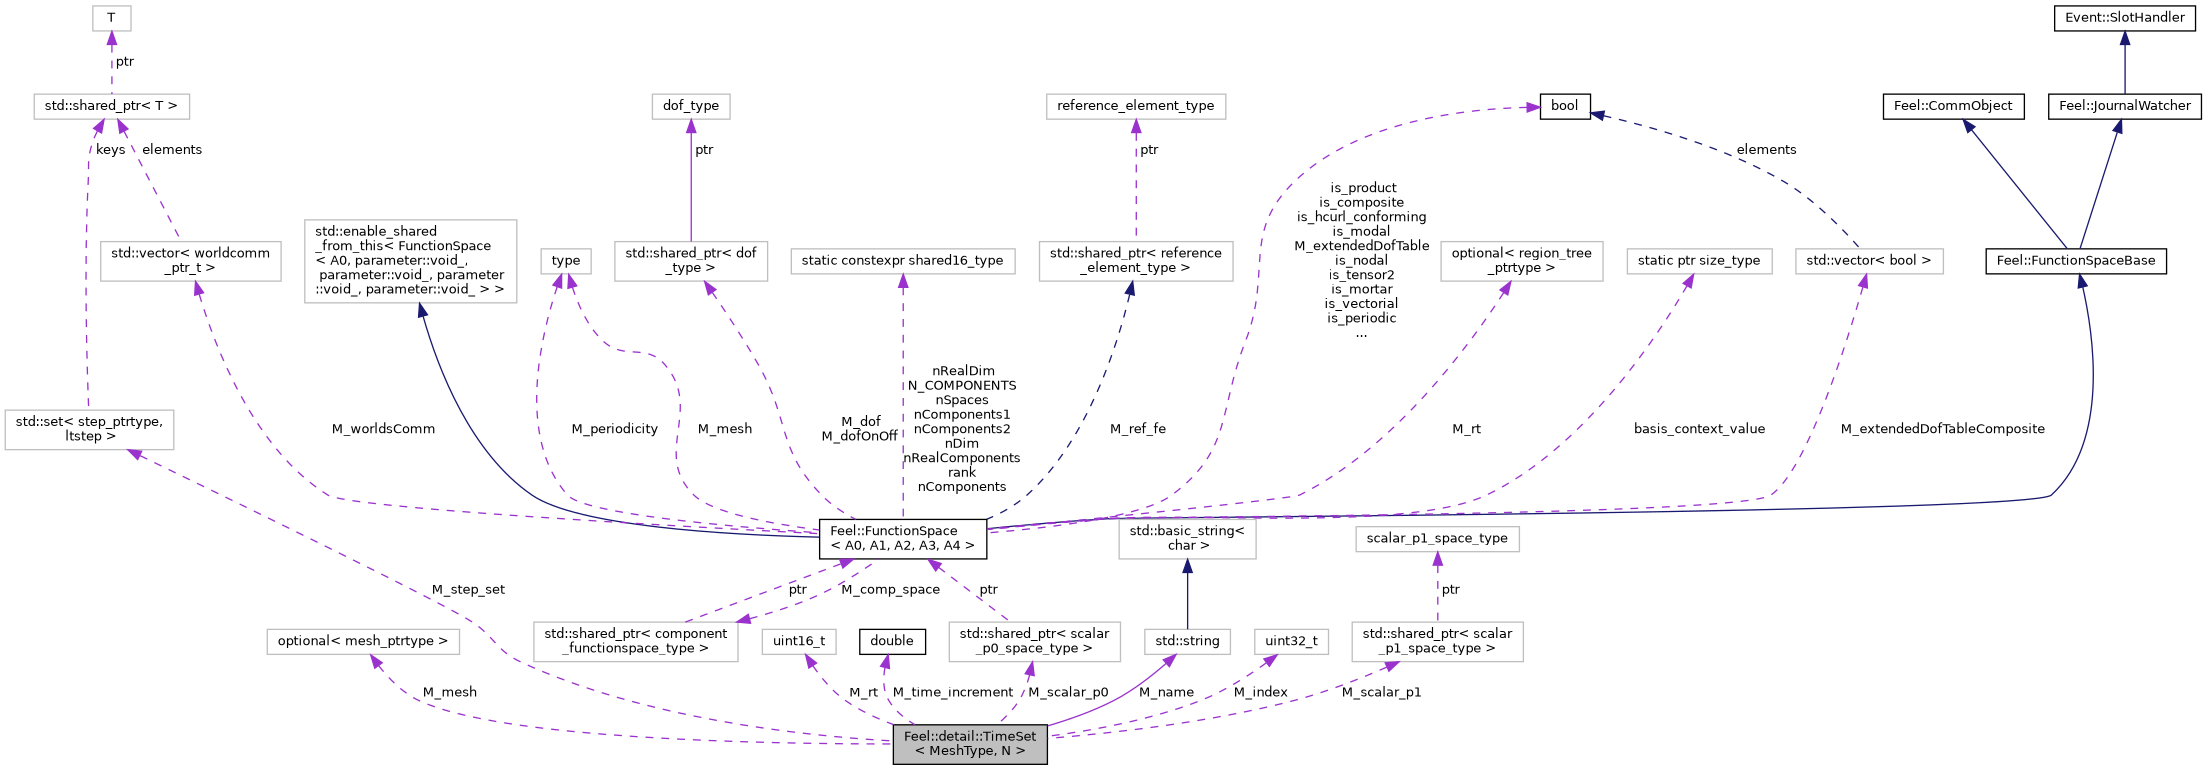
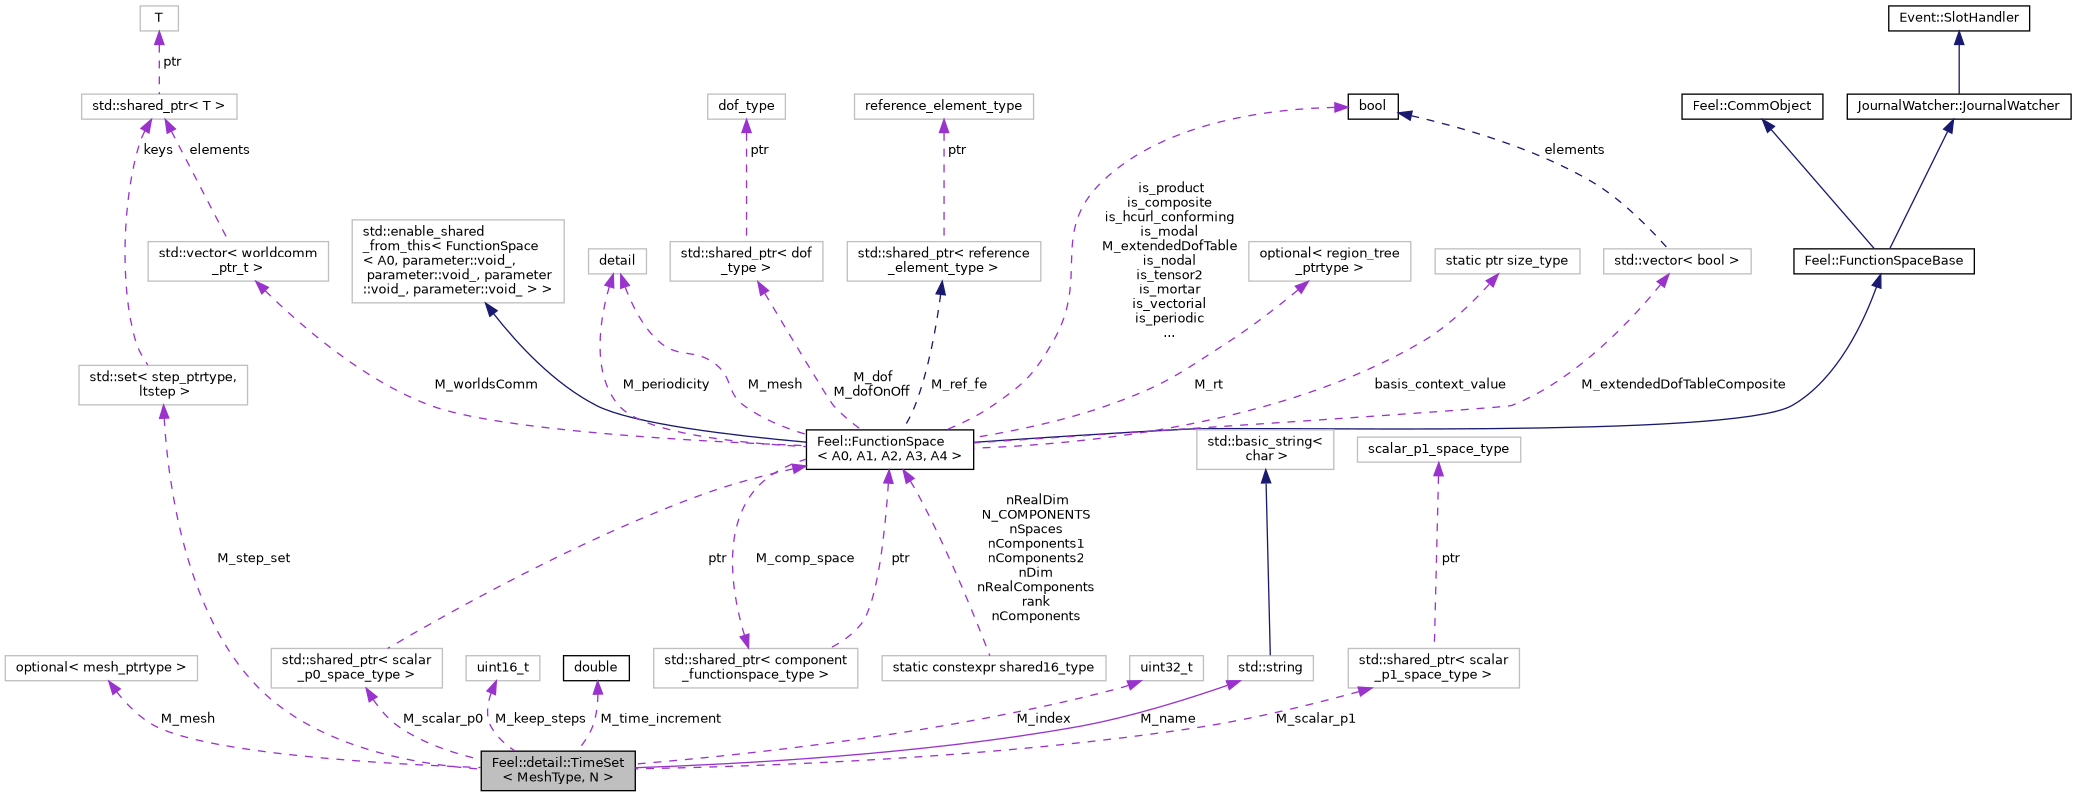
(2125, 107) -> (1959, 107)
(691, 187) -> (747, 187)
(566, 261) -> (618, 261)
(903, 403) -> (953, 567)
(862, 693) -> (539, 720)
